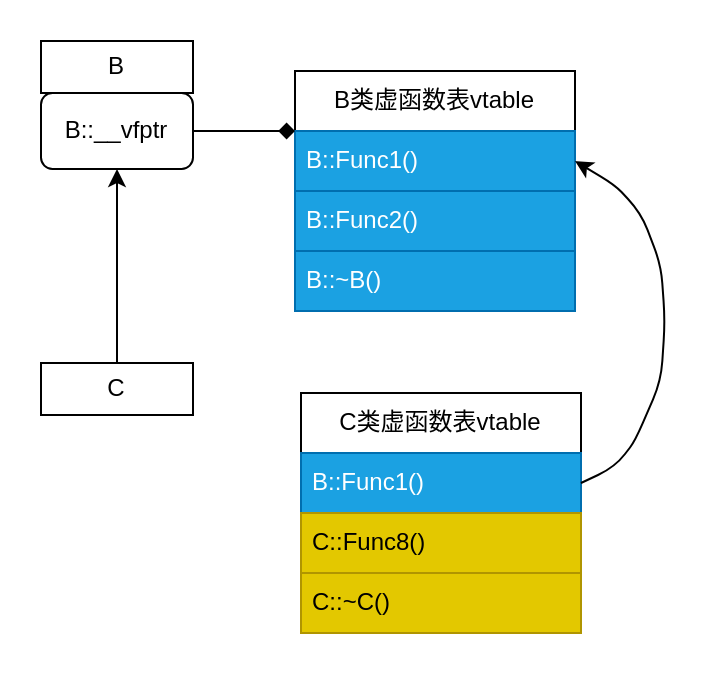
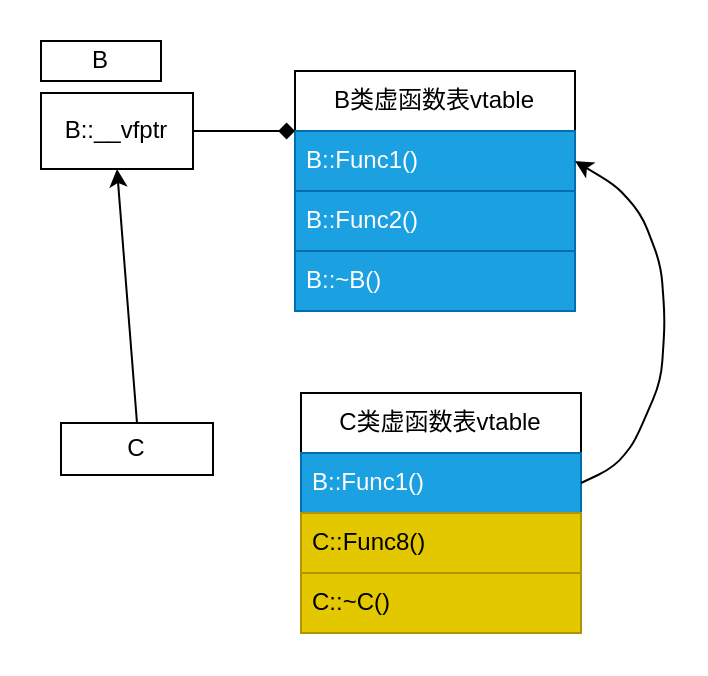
(117, 67) -> (101, 61)
(117, 131) -> (117, 131)
(117, 389) -> (137, 449)
